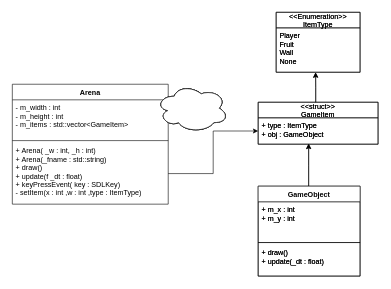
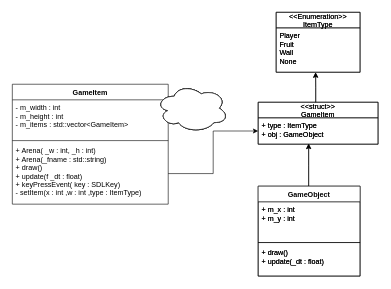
(90, 92) -> (90, 92)
